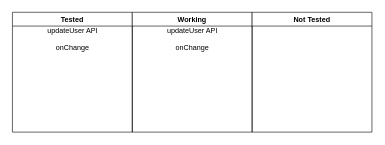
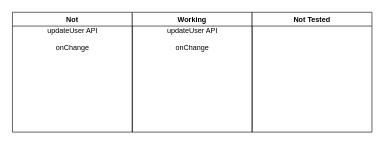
(72, 20) -> (72, 20)
